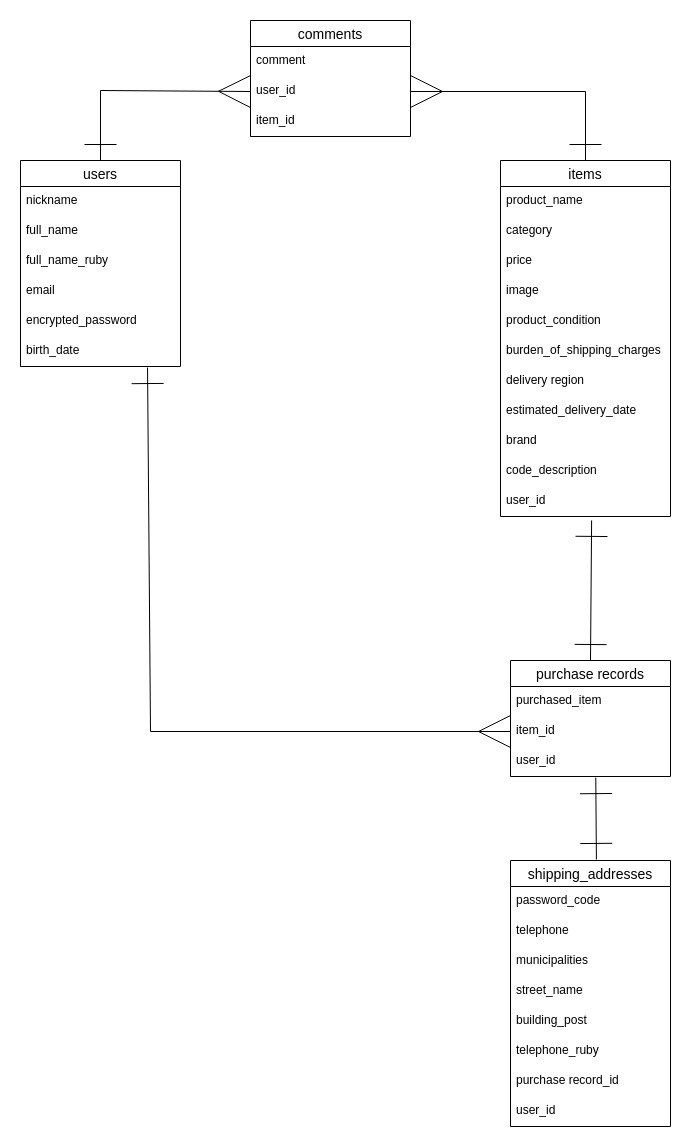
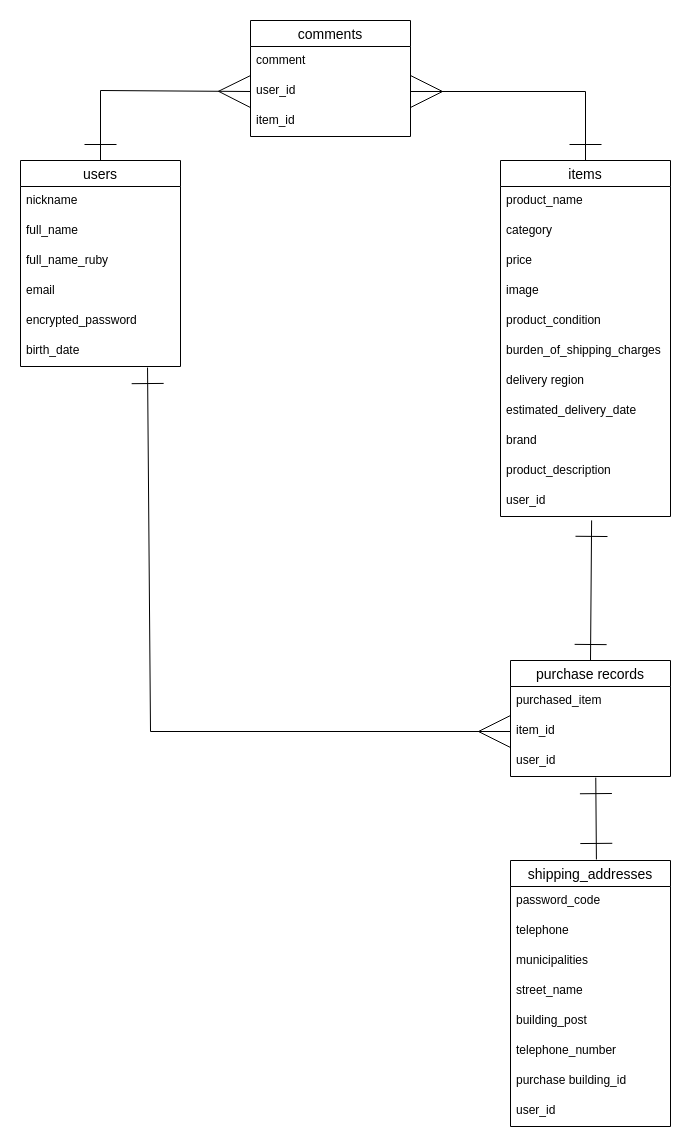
(557, 470) -> (567, 470)
(561, 1050) -> (568, 1050)
(573, 1080) -> (575, 1080)
